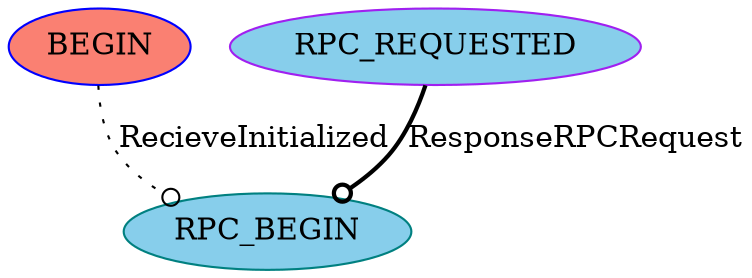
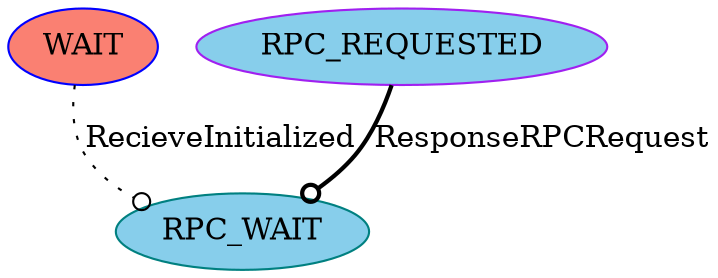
(100, 47) -> (83, 47)
(268, 232) -> (242, 232)
